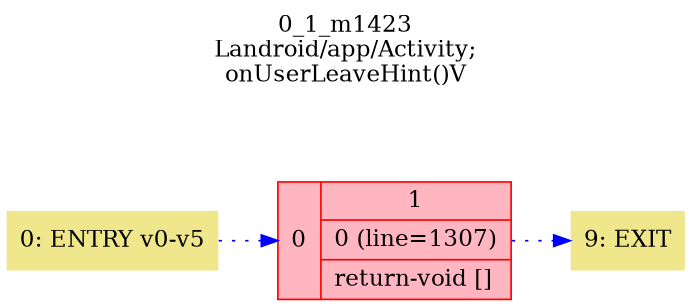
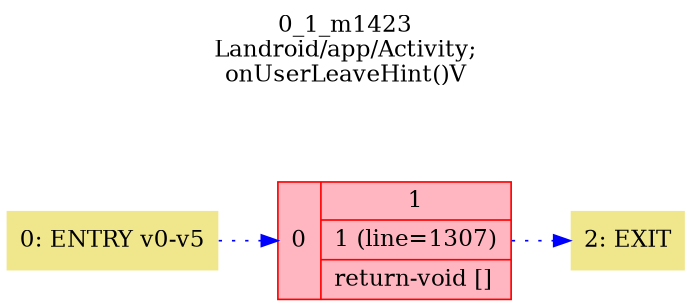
(416, 239) -> (416, 239)
(628, 241) -> (628, 241)
